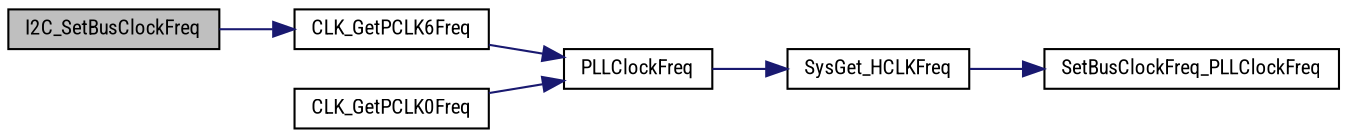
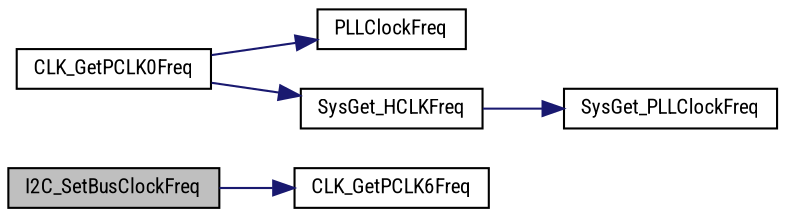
(516, 49) -> none
(739, 69) -> (245, 88)
(1192, 69) -> (671, 109)
